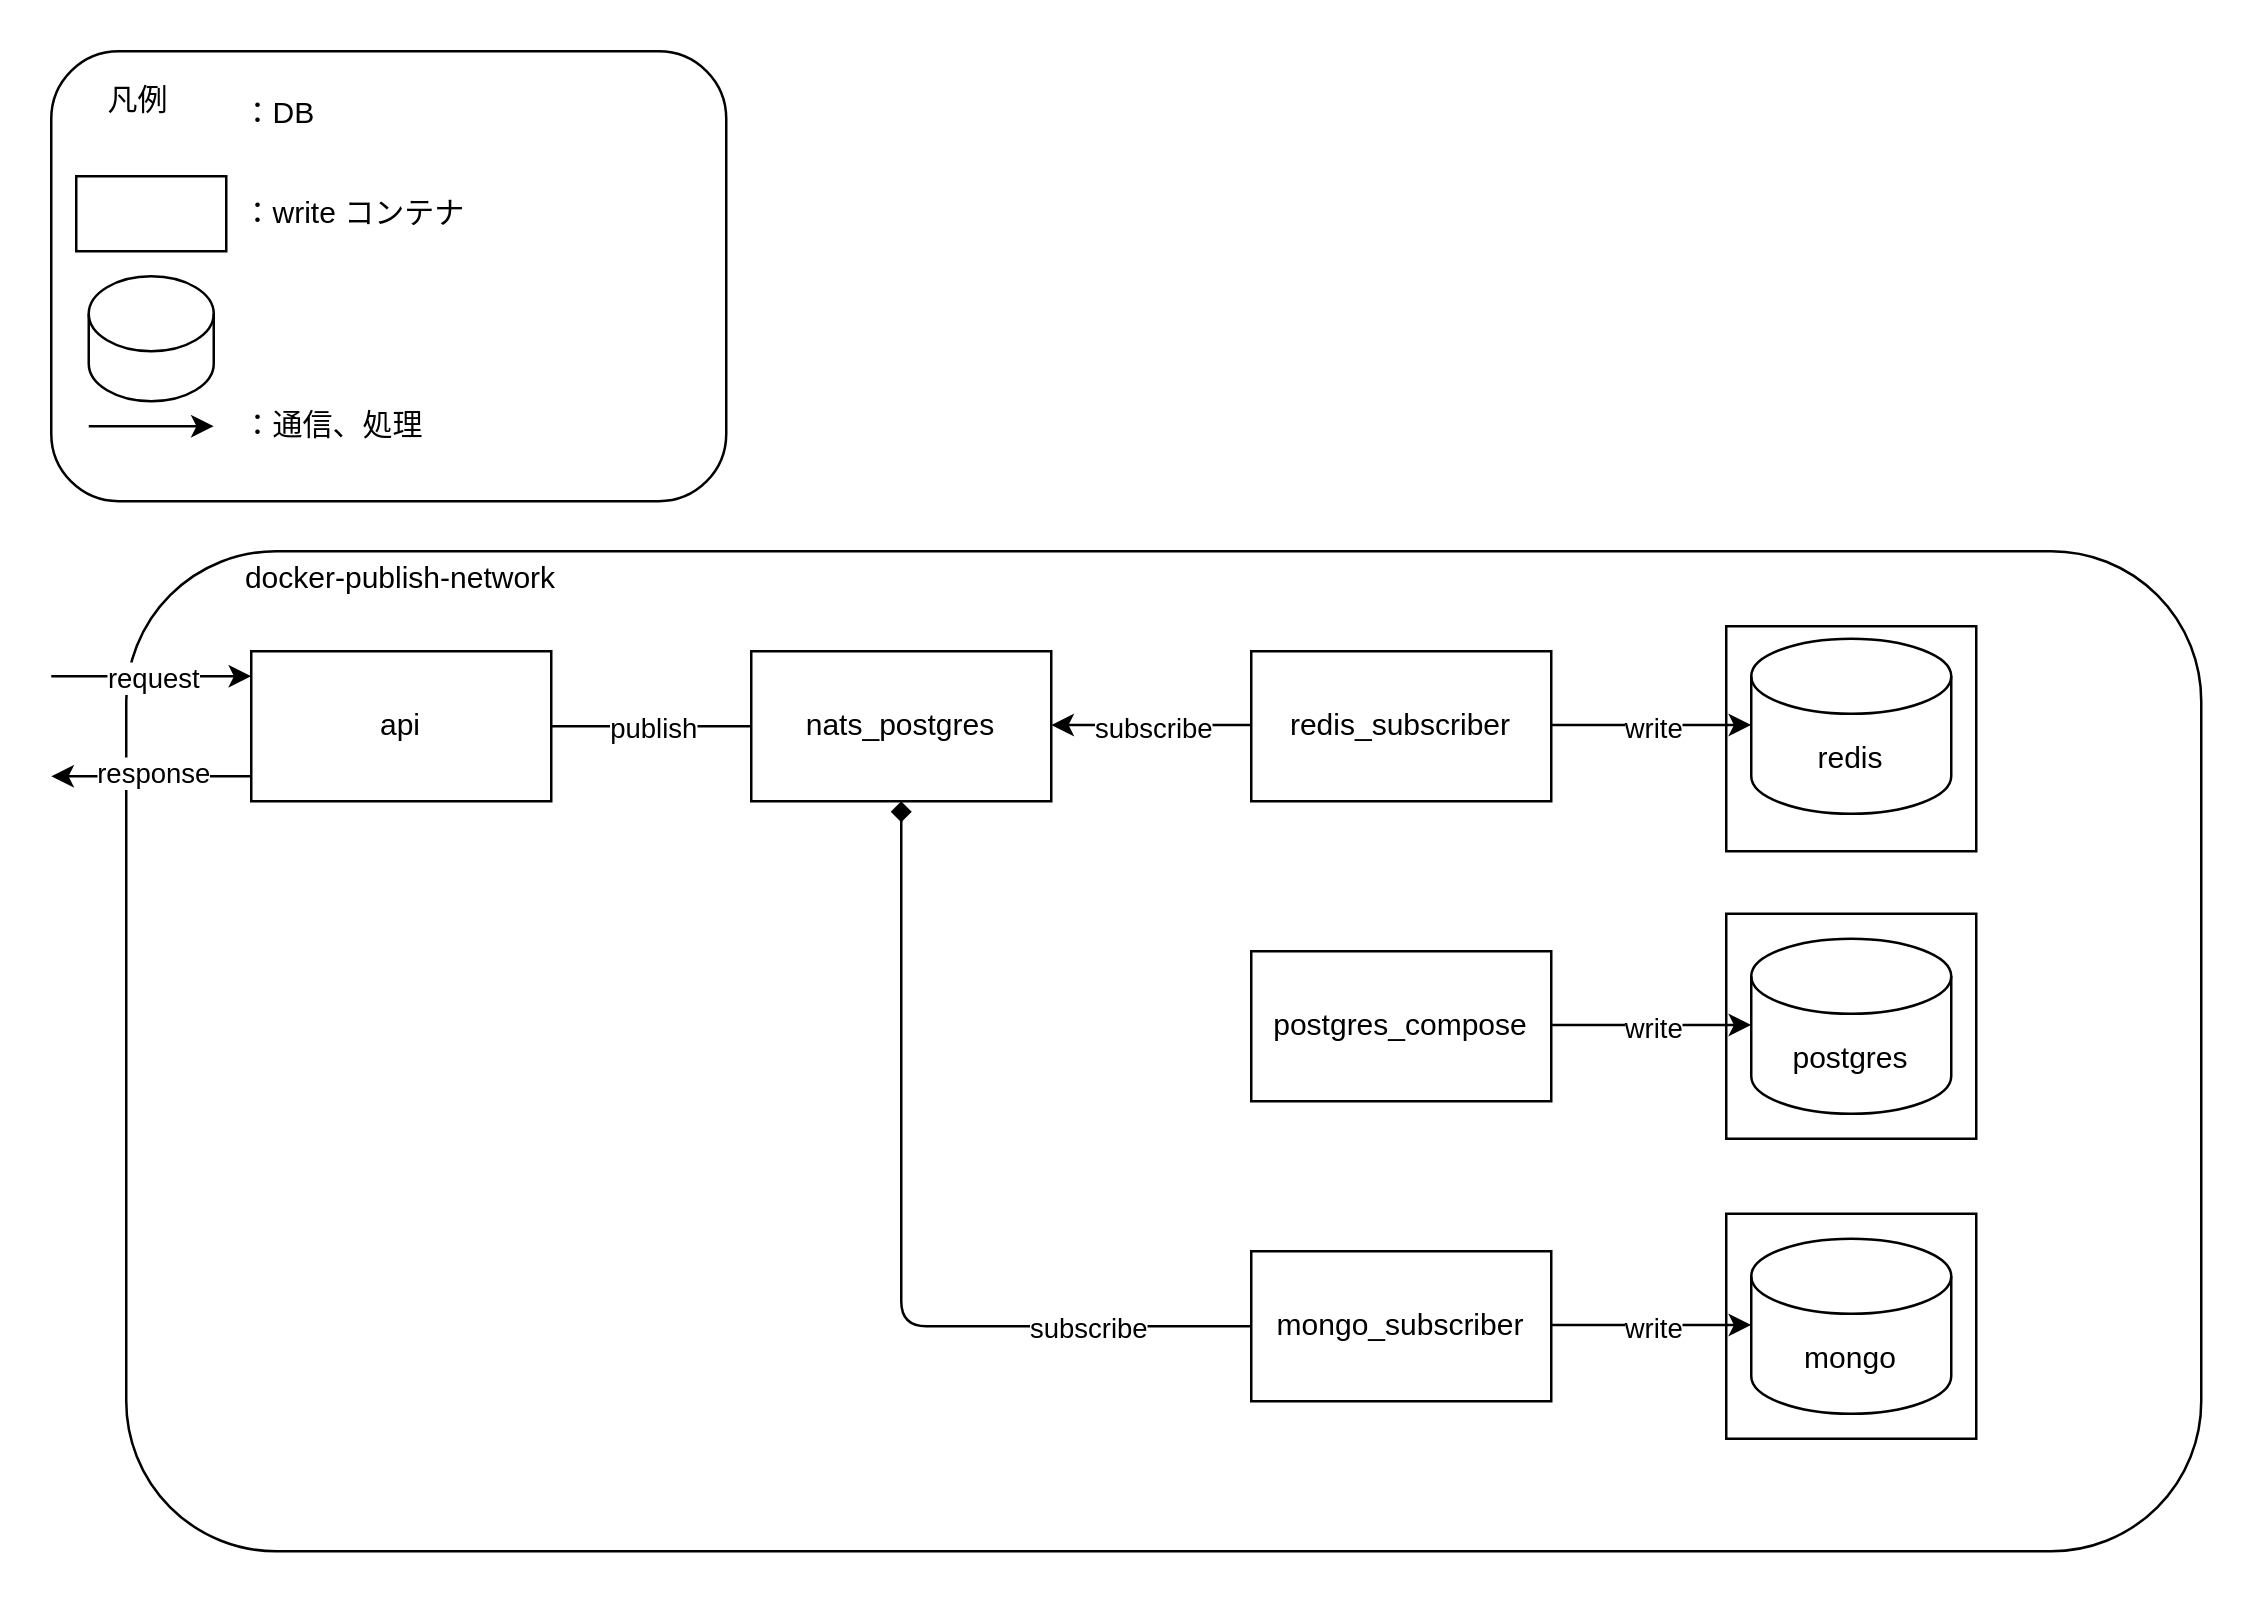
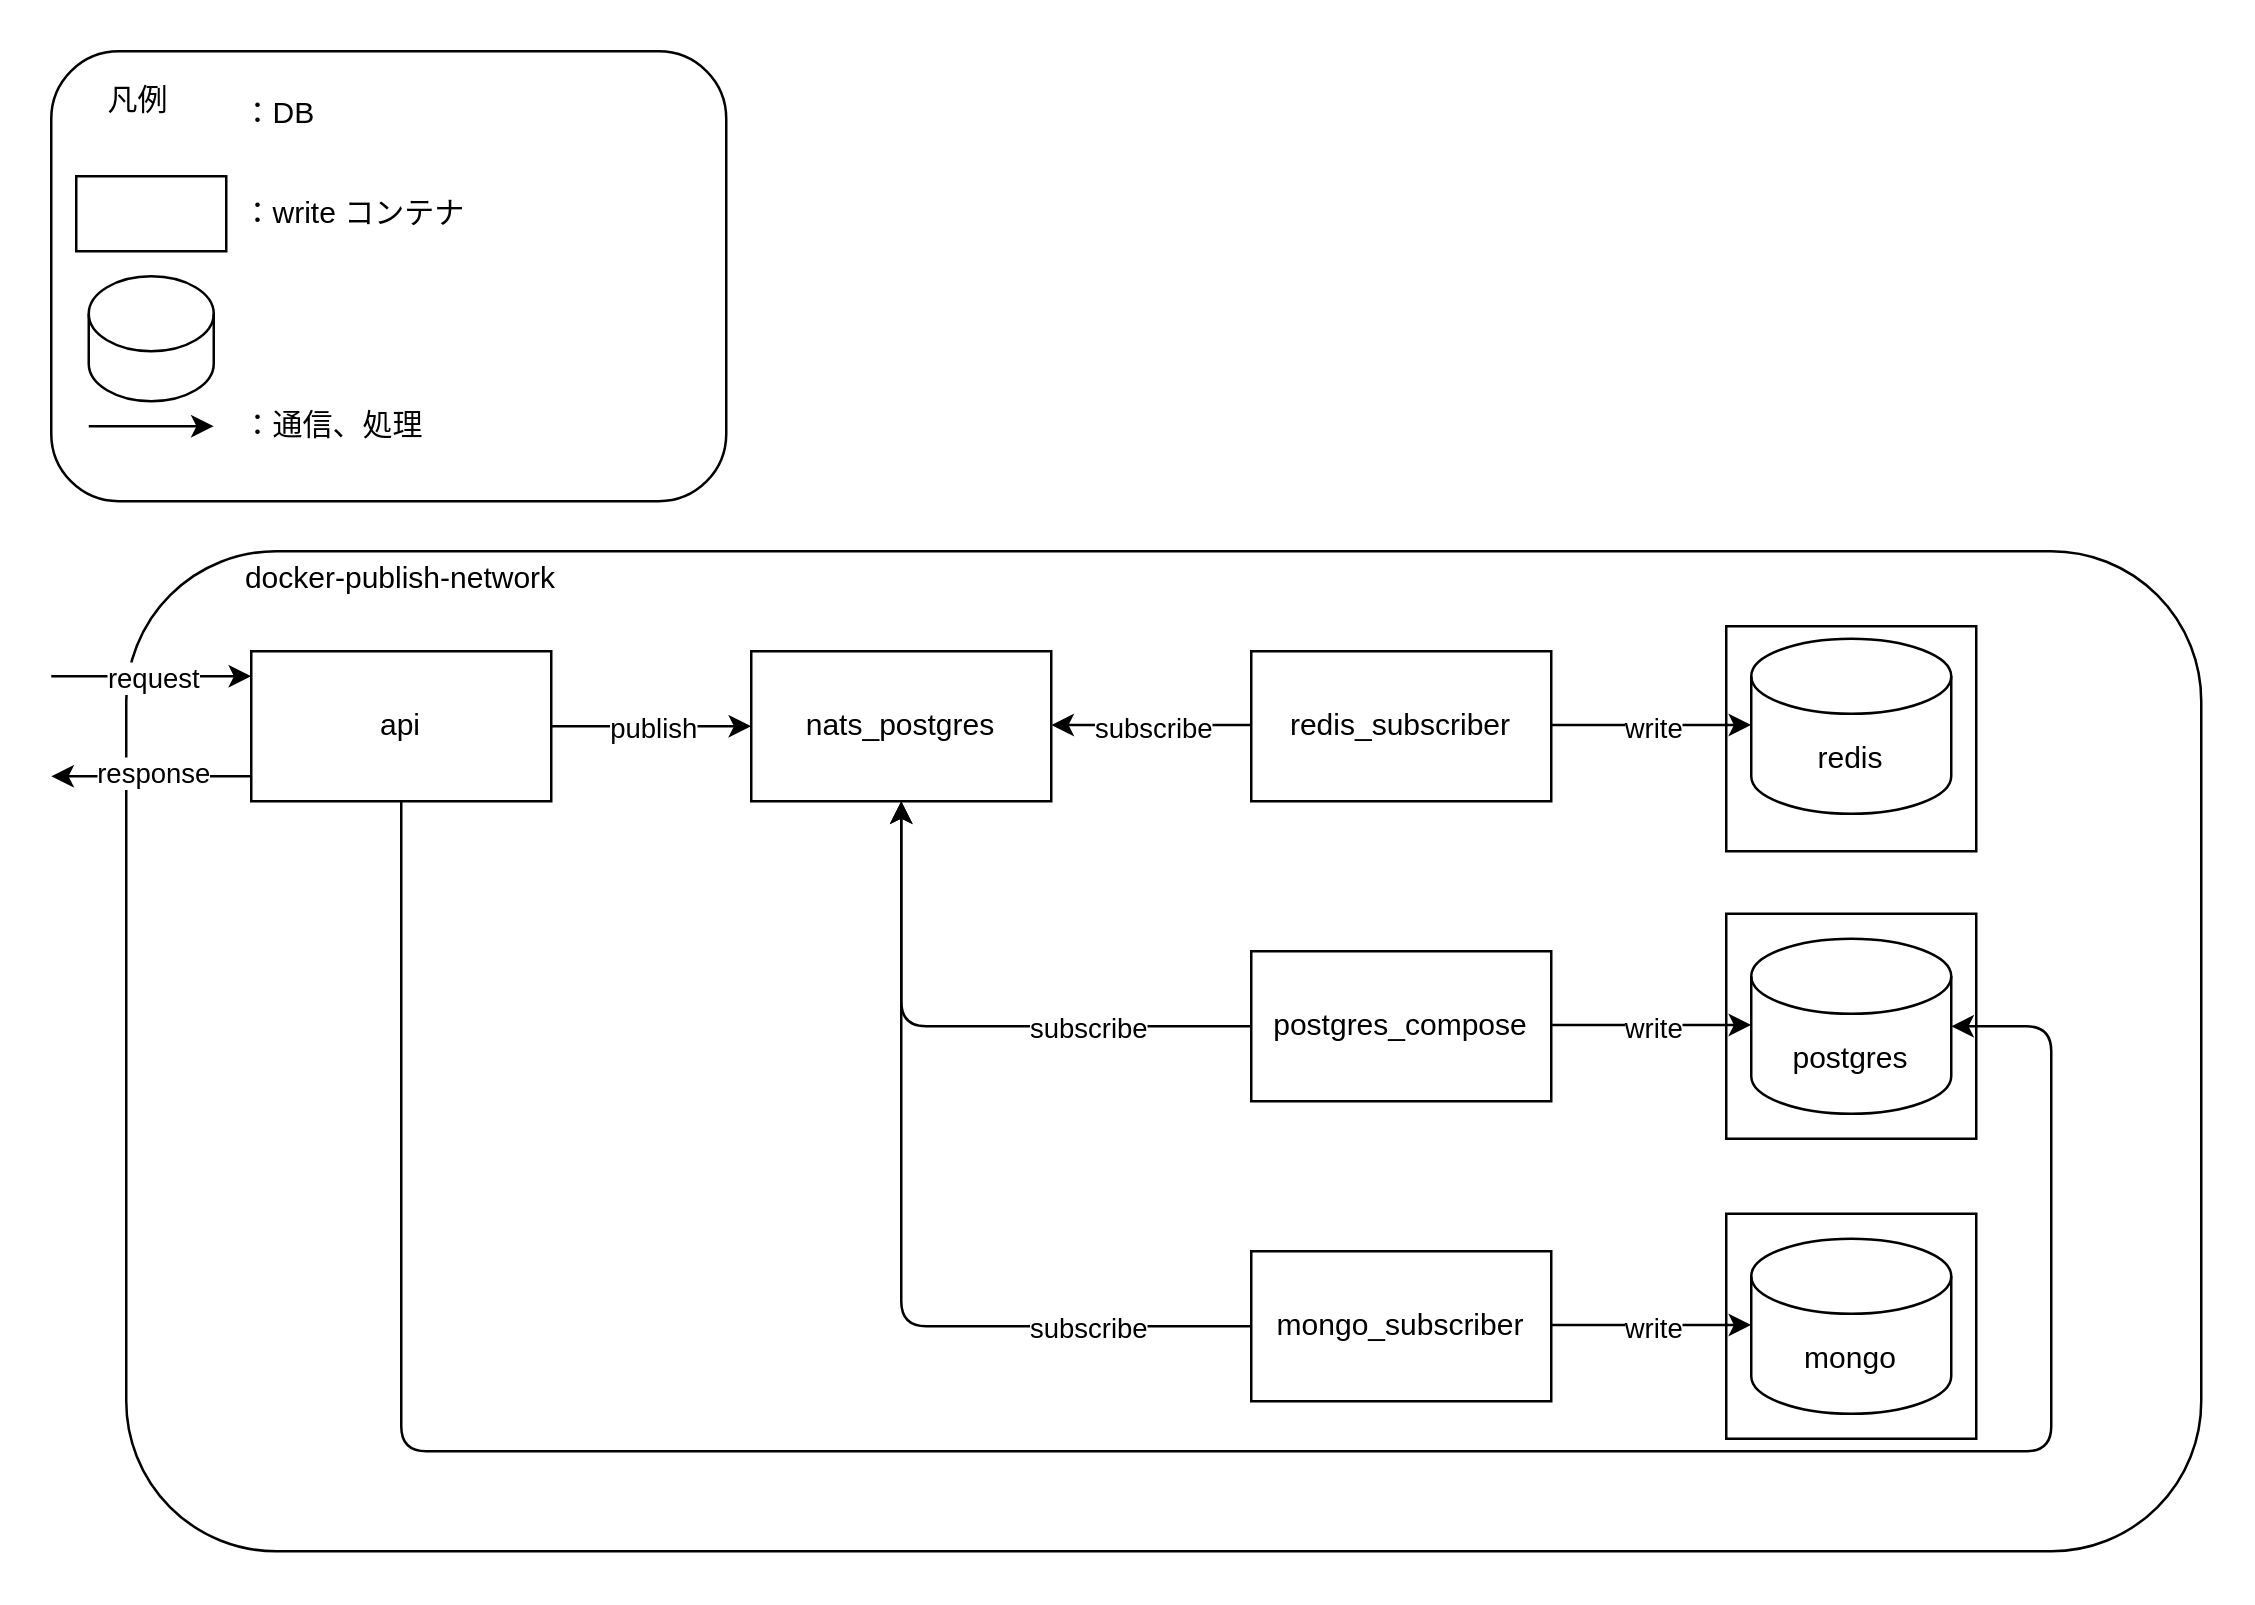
(740, 726) -> (733, 726)
(901, 1019) -> (901, 1019)
none -> (1078, 1026)
none -> (1147, 1451)
